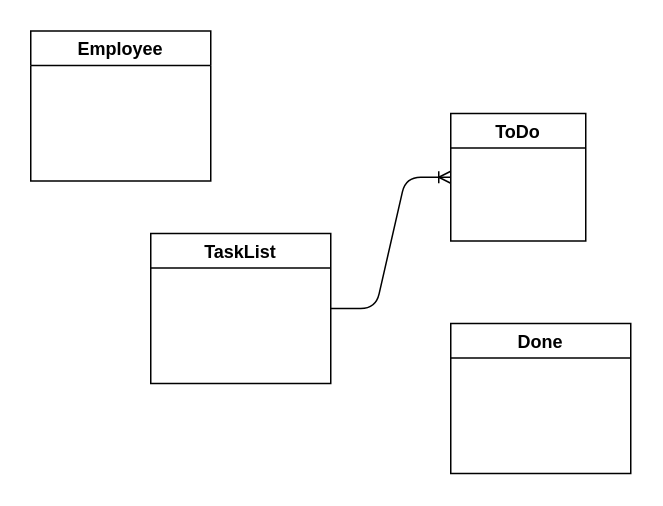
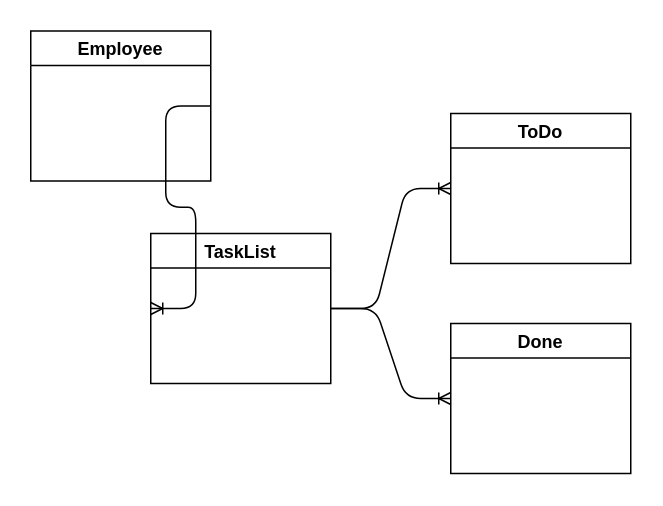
(518, 177) -> (541, 188)
none -> (182, 207)
none -> (396, 369)
